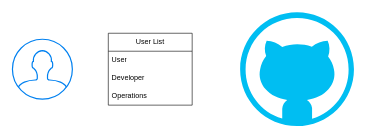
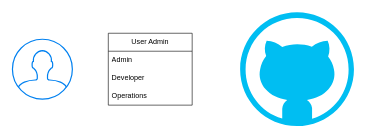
(150, 42) -> (150, 42)
(120, 60) -> (121, 60)
